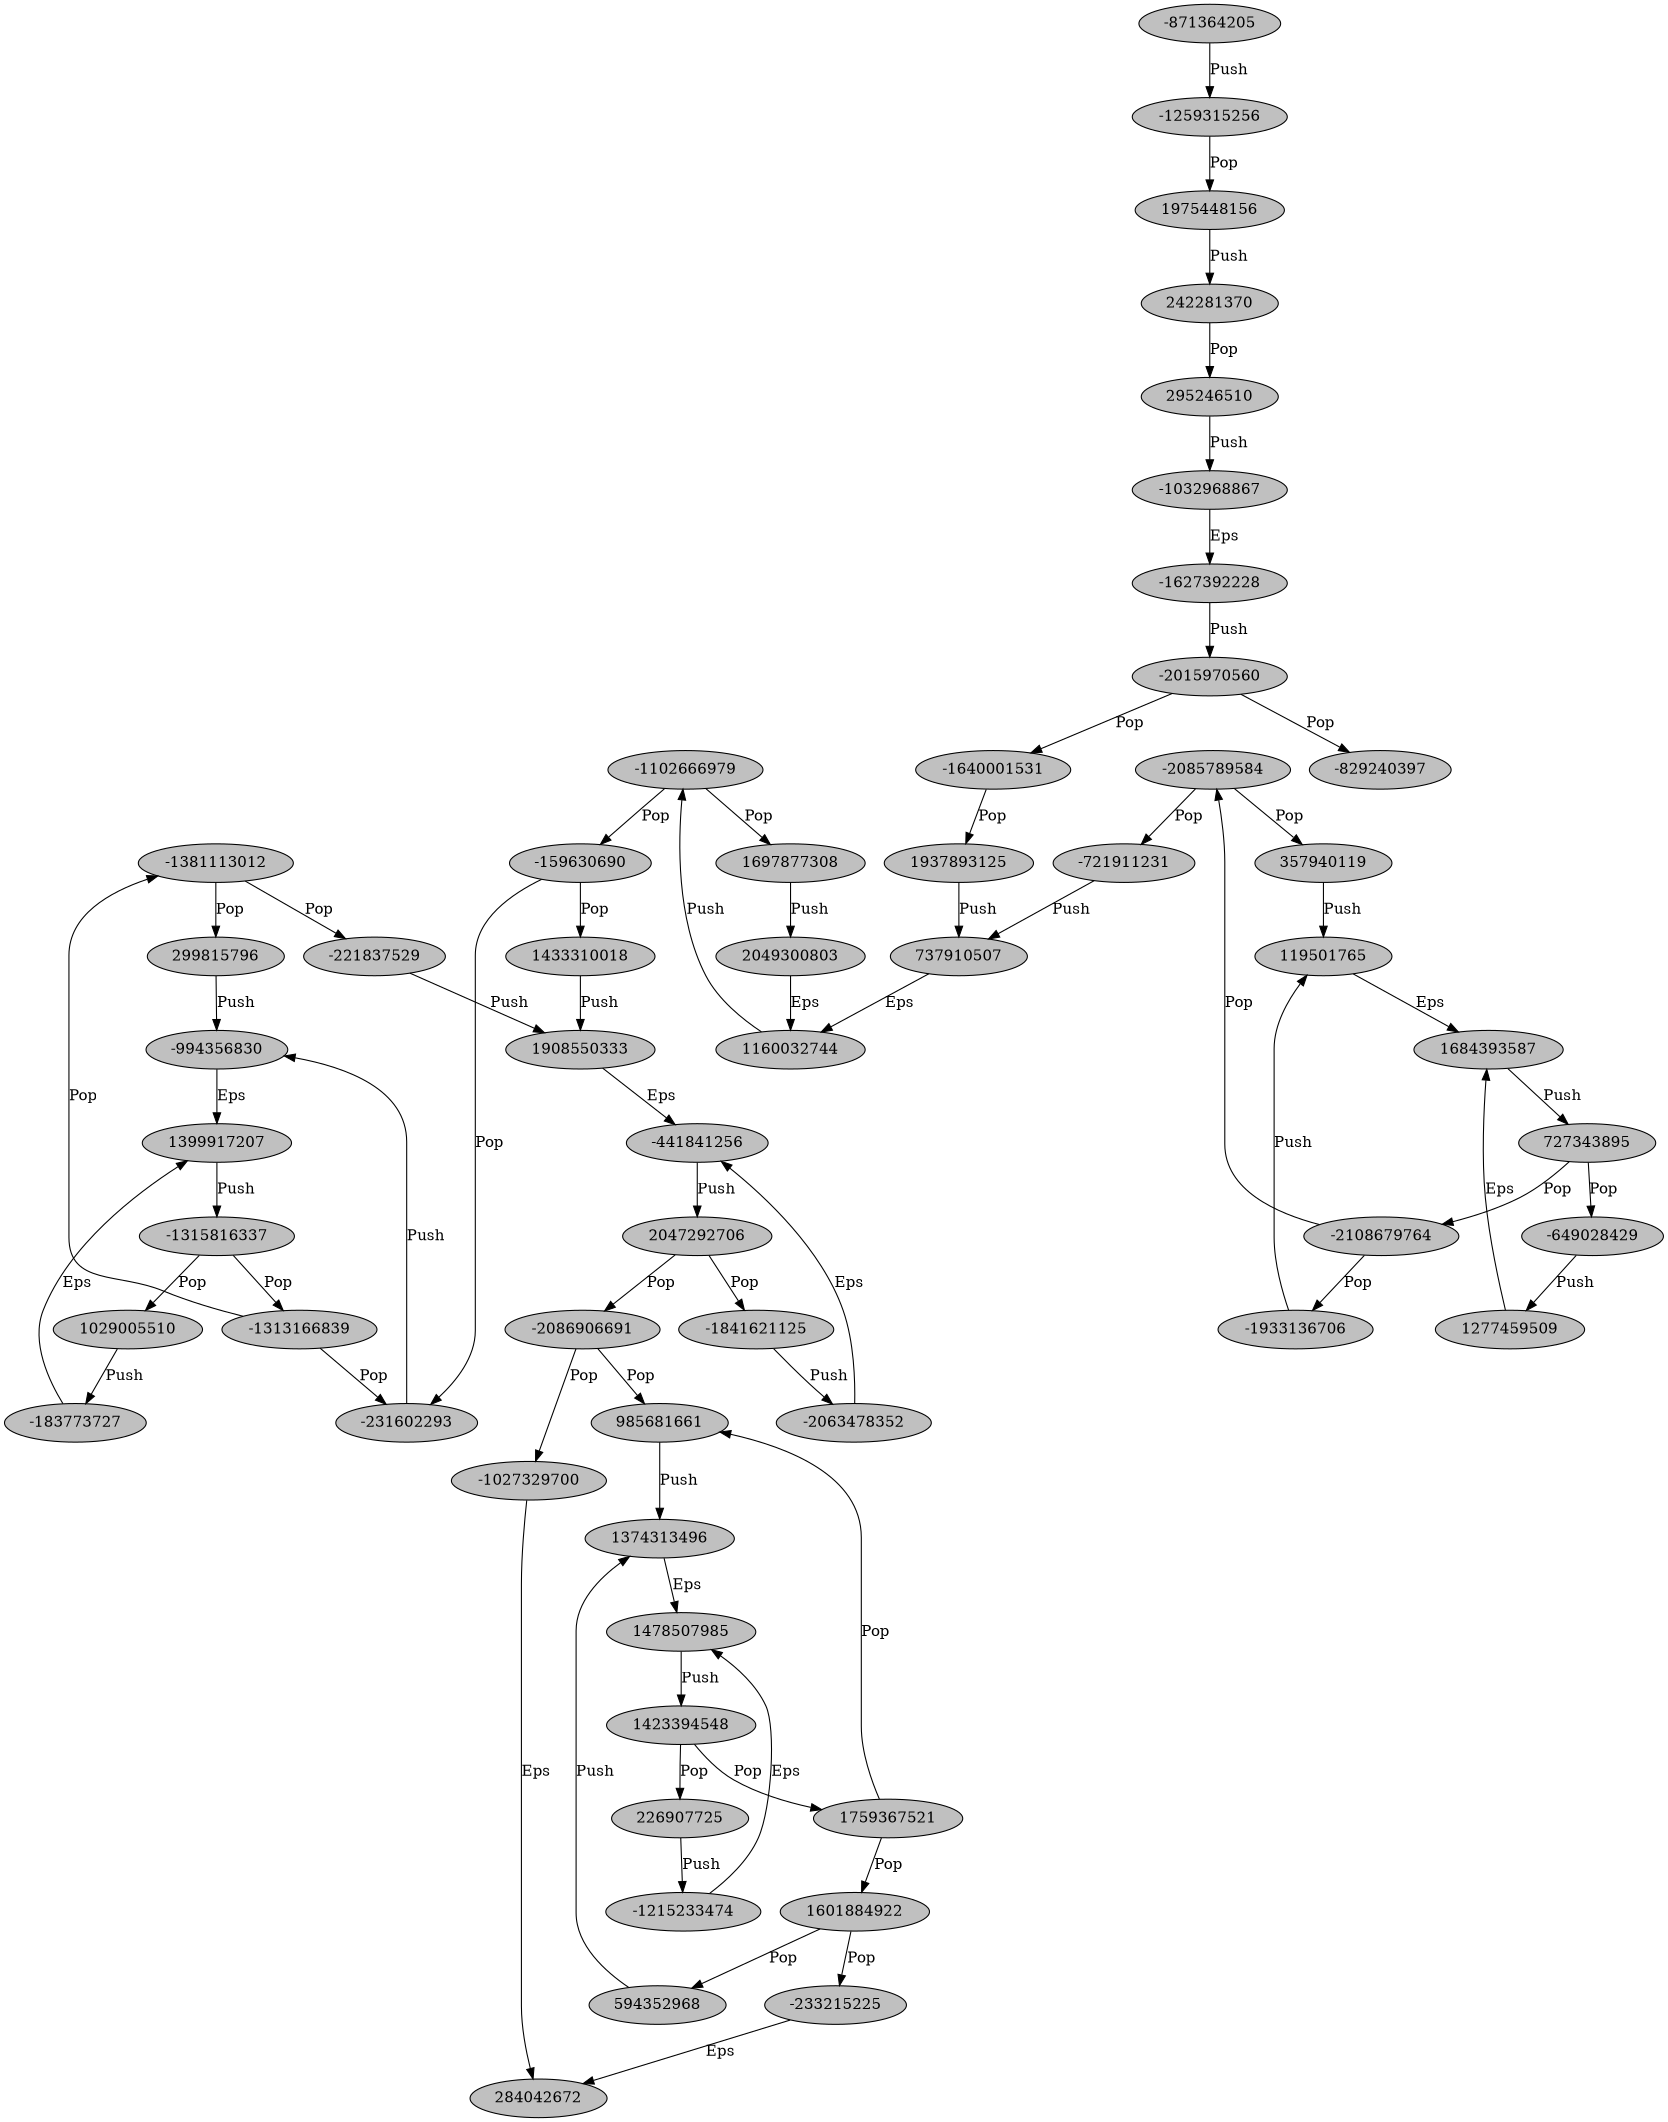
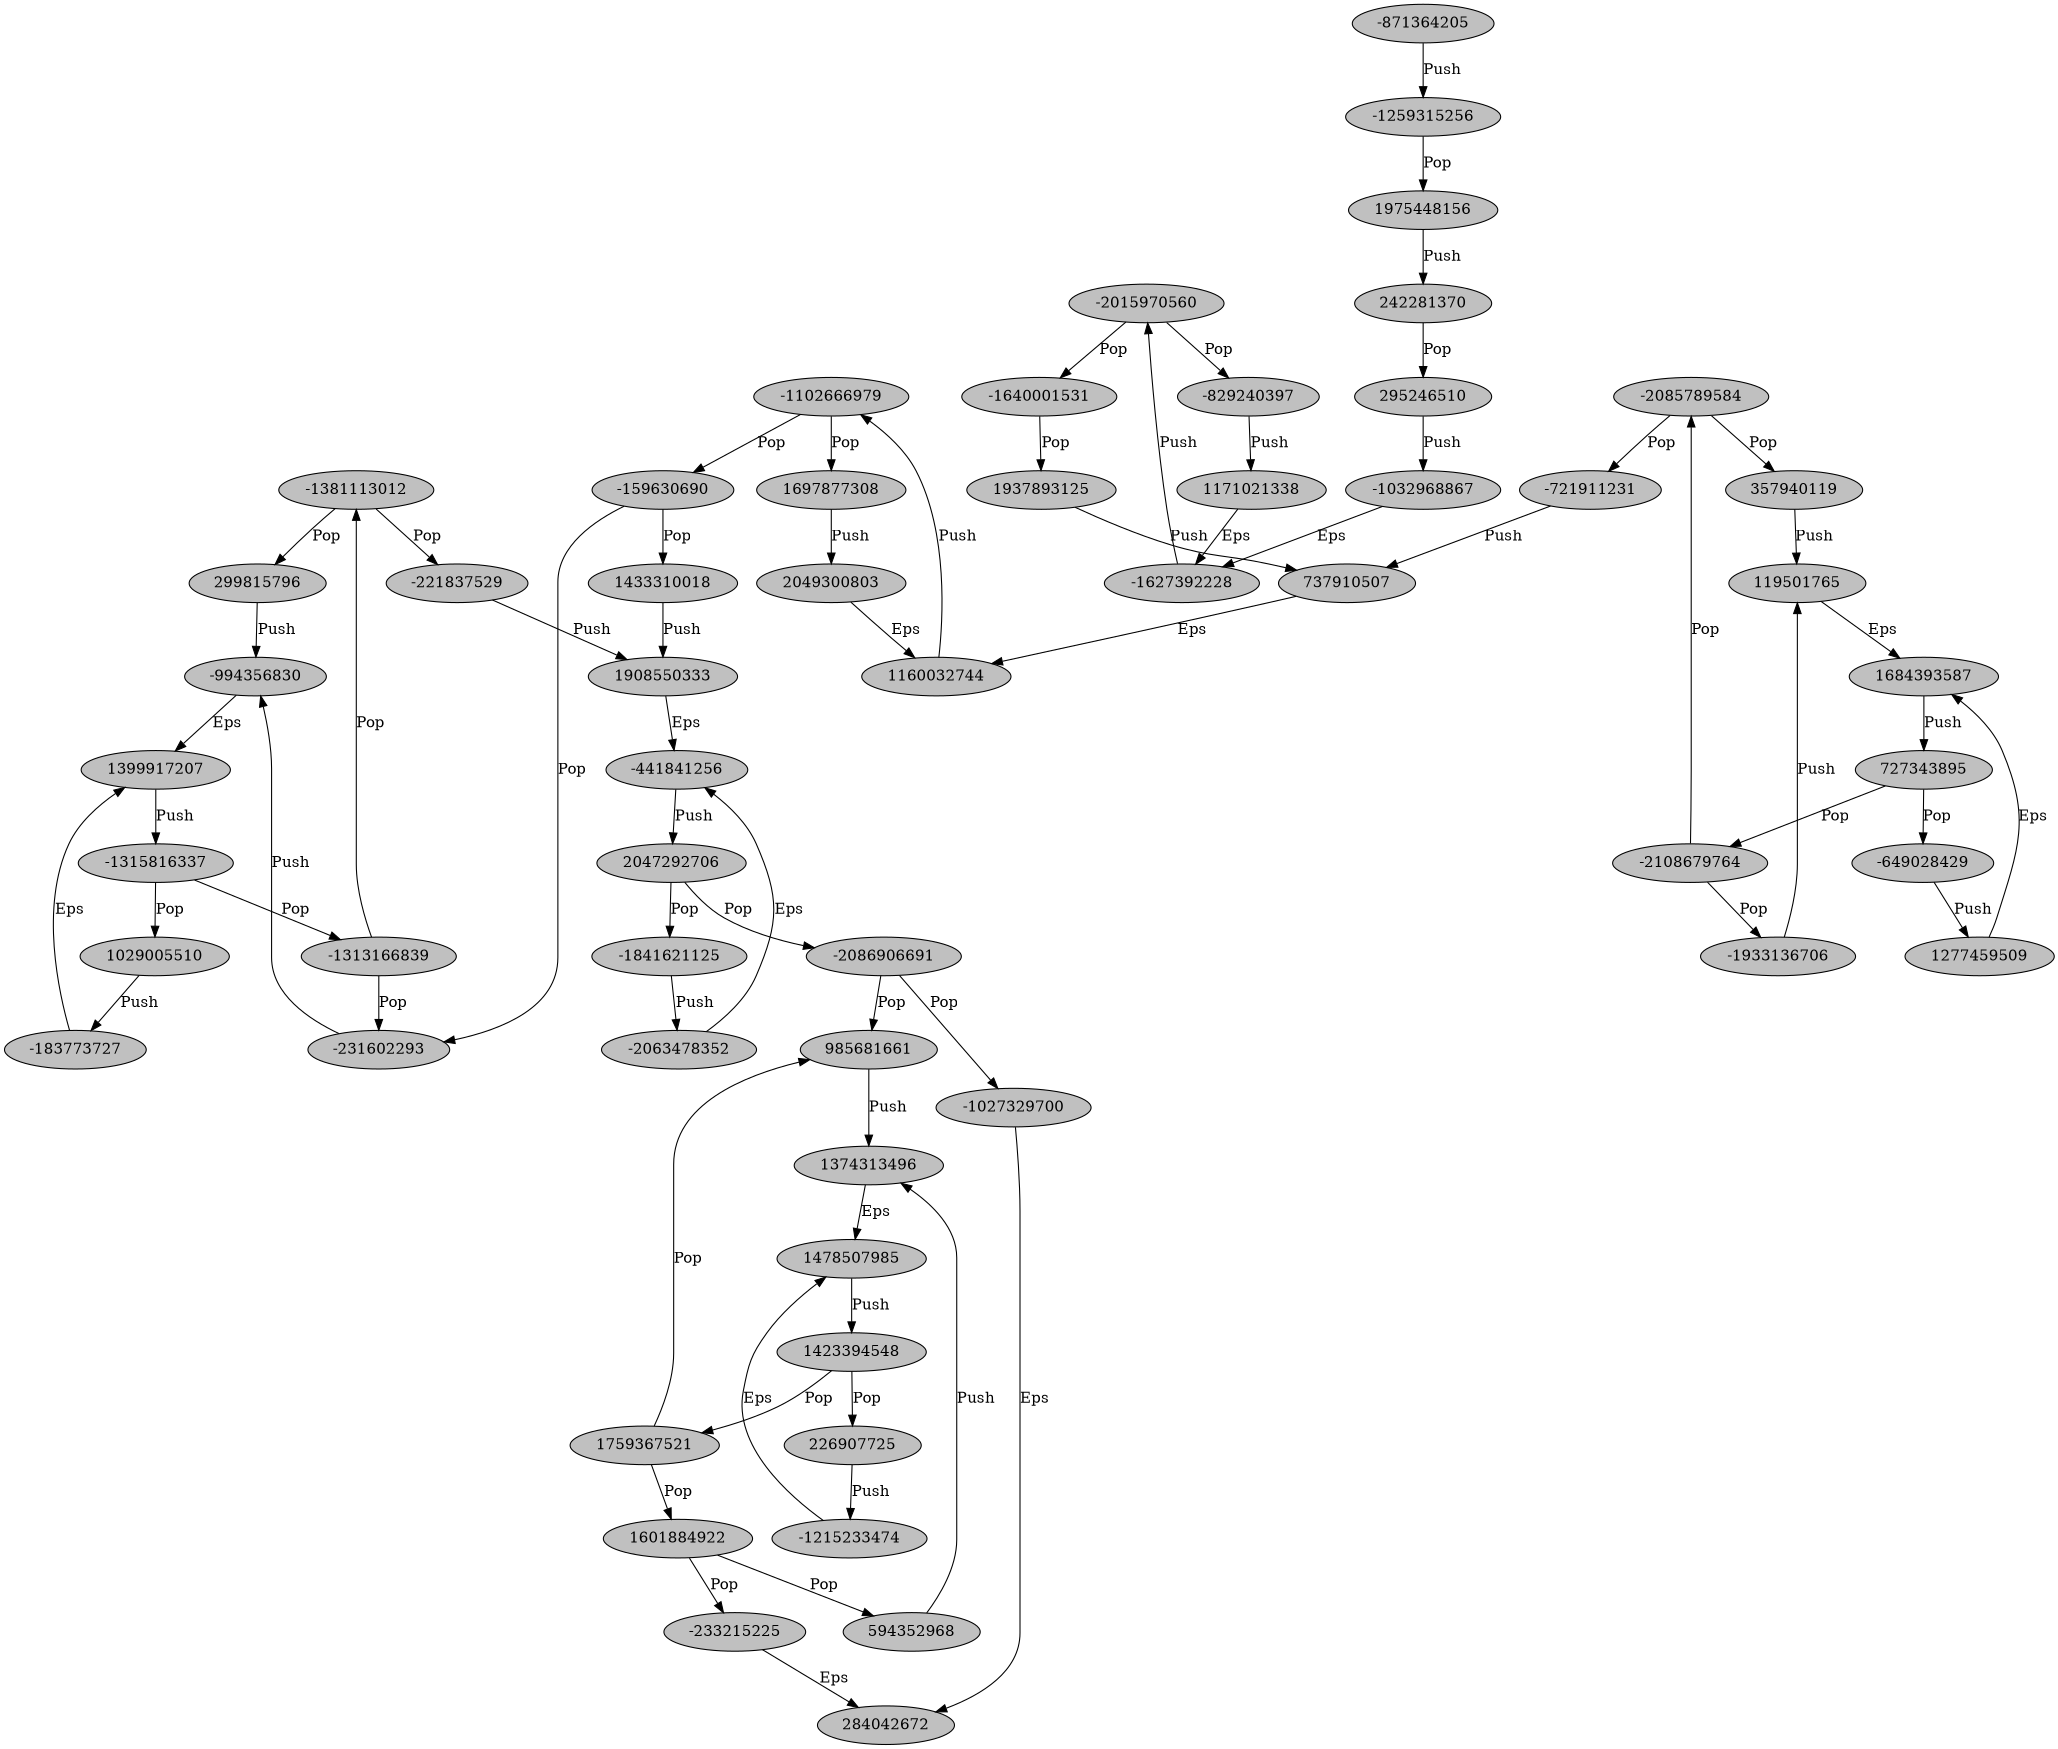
none -> (1252, 490)
